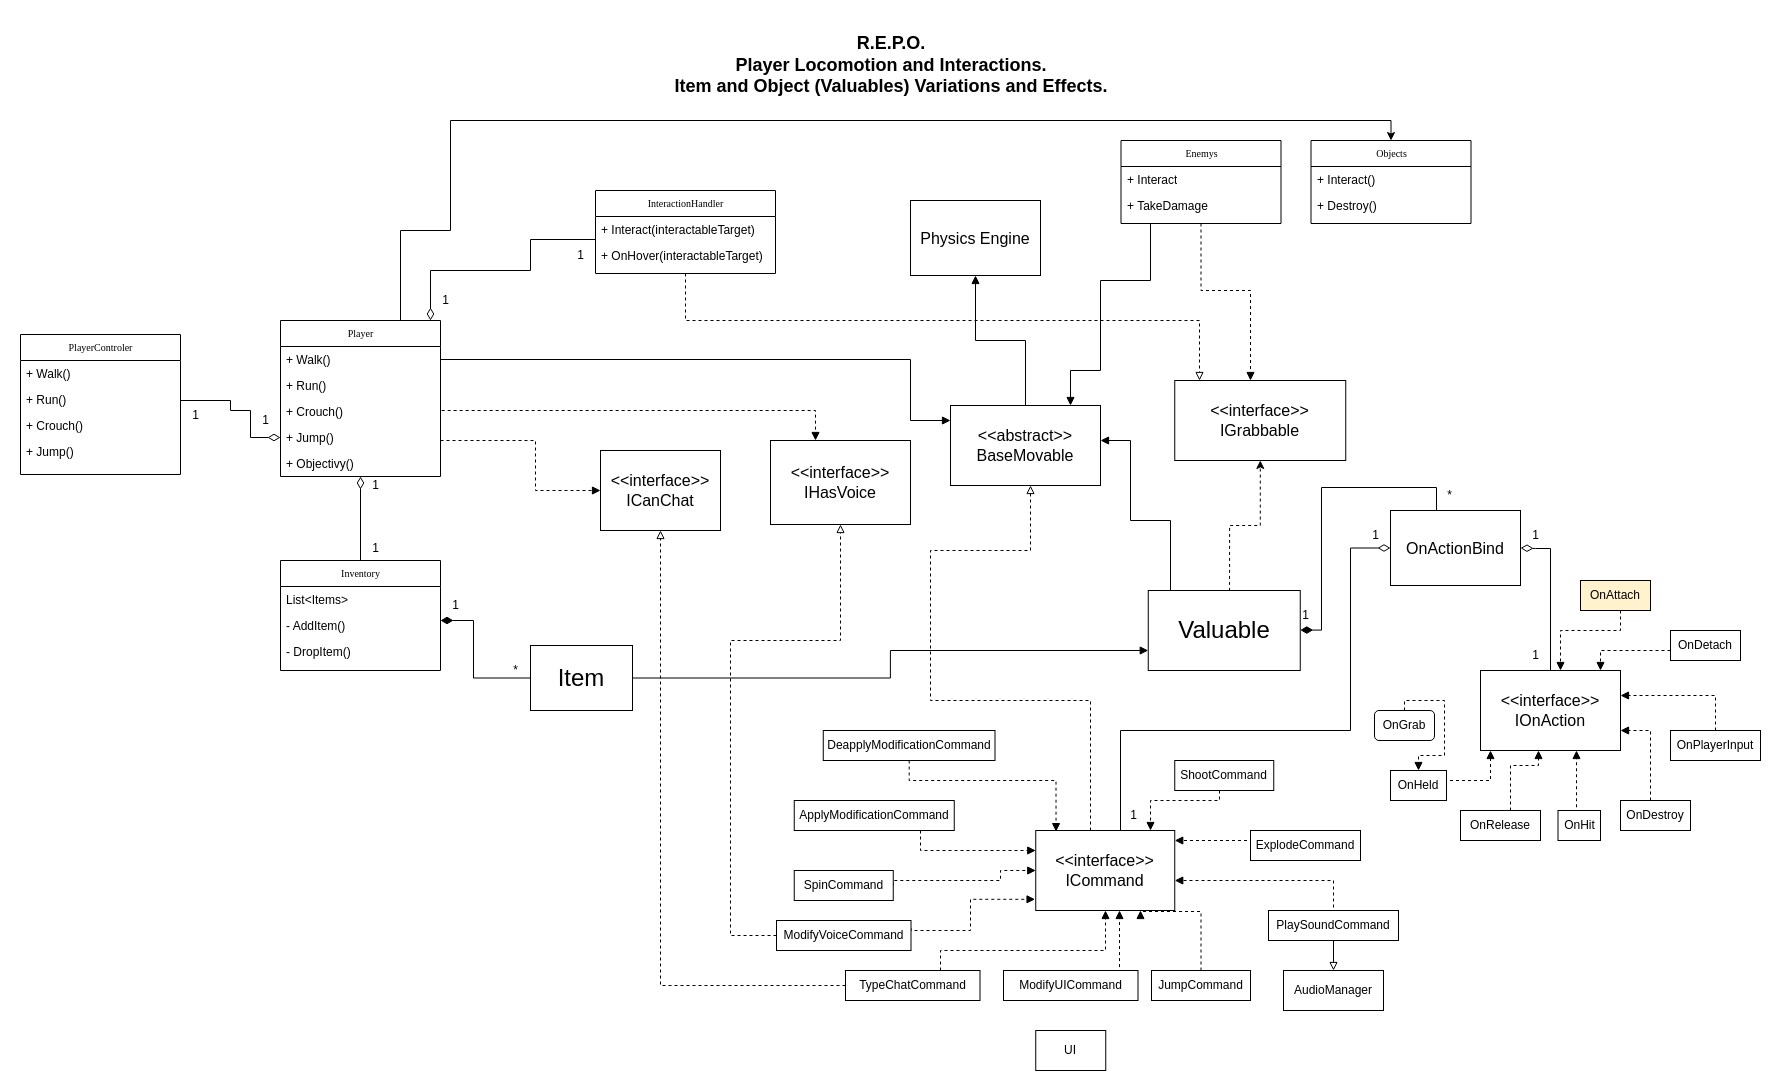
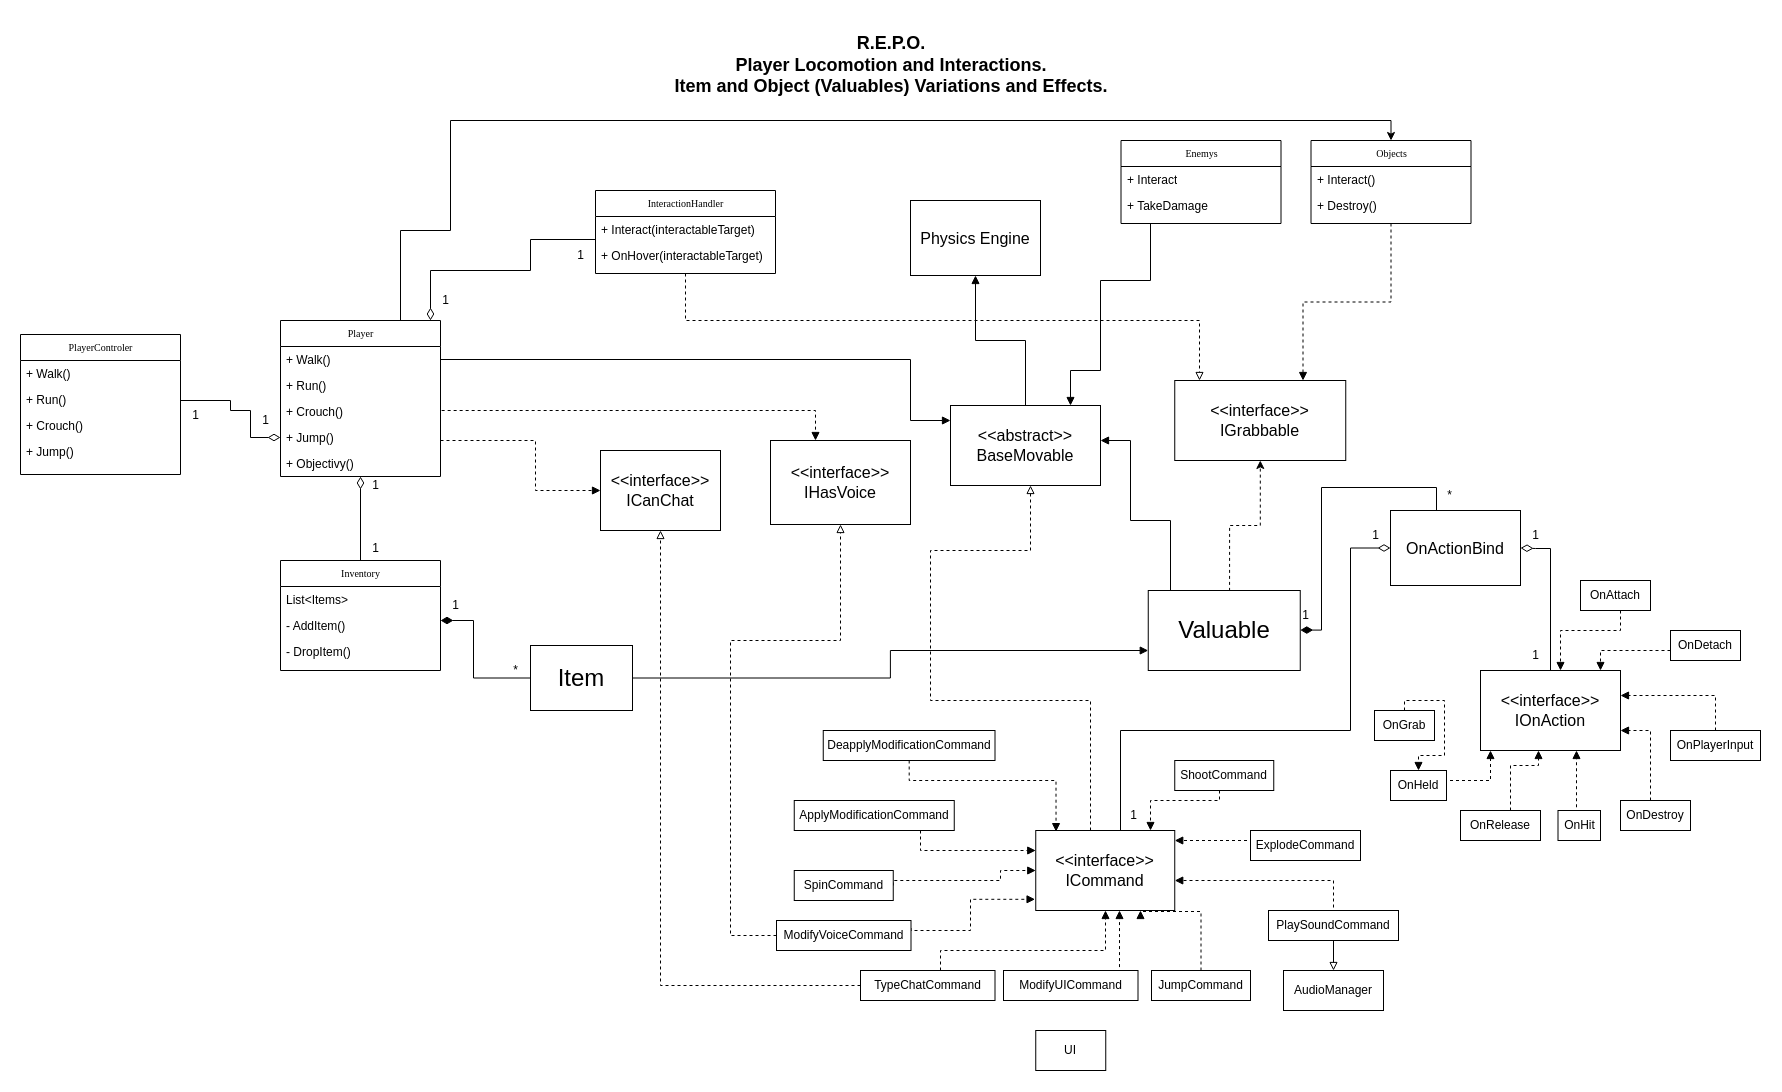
(1232, 291) -> none
none -> (1351, 302)
(1616, 596) -> (1616, 596)
(1405, 726) -> (1405, 726)
(913, 986) -> (928, 986)
